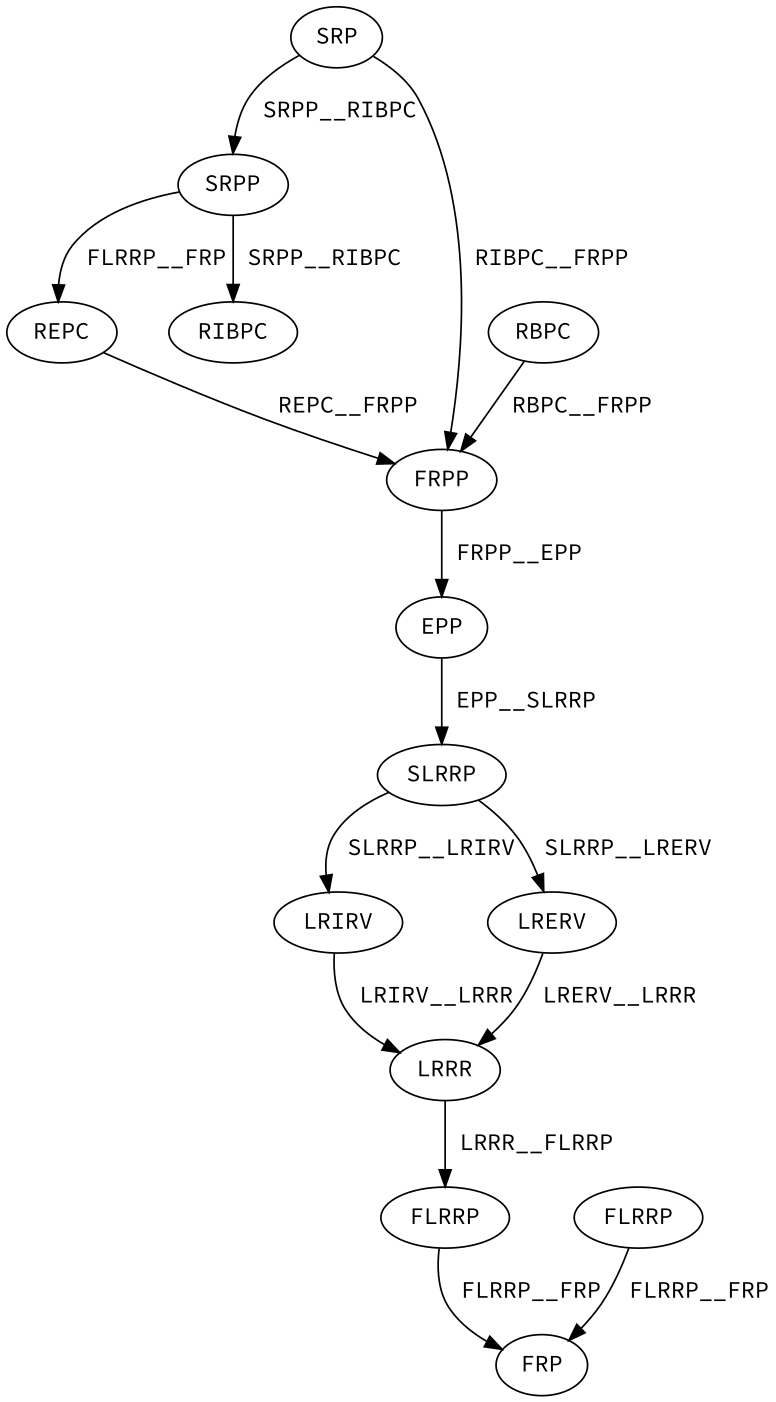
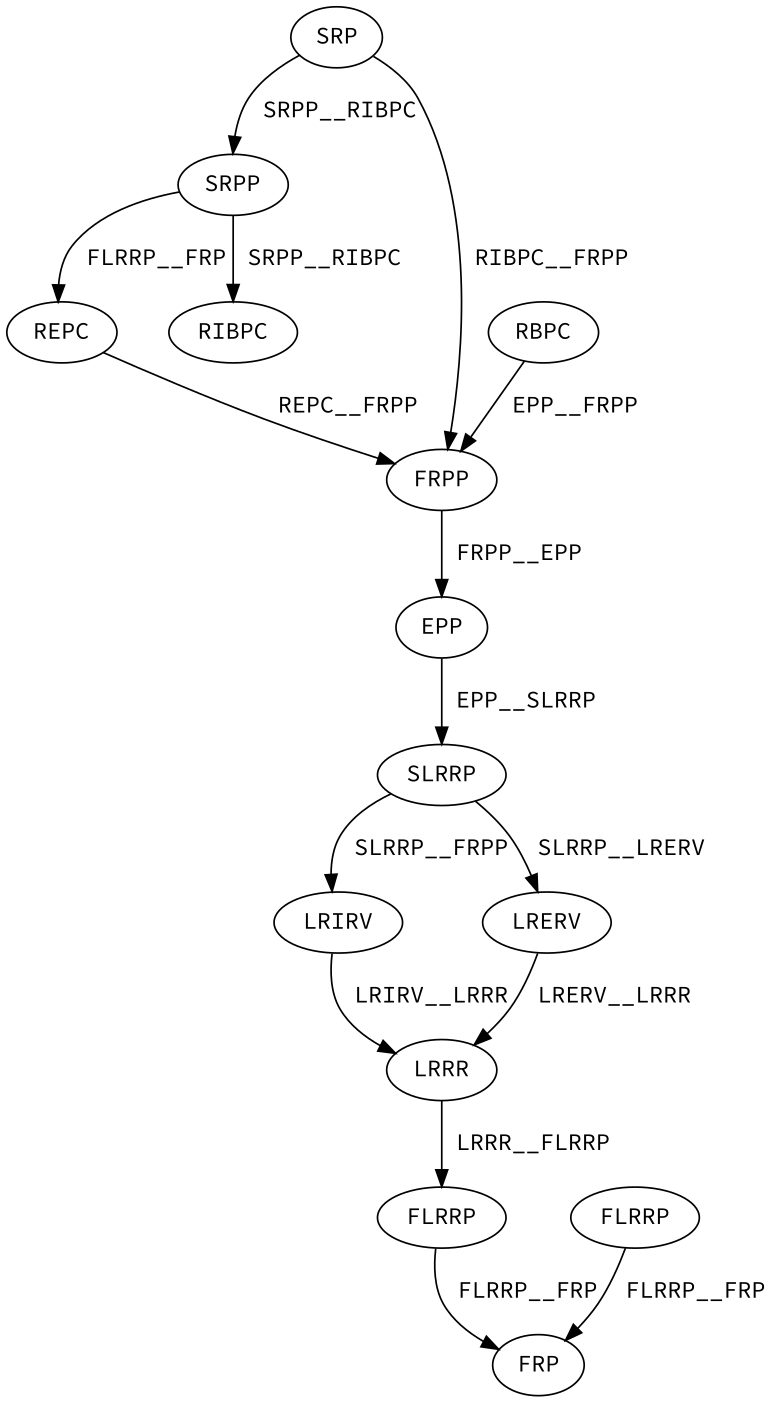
(575, 406) -> (568, 406)
(425, 849) -> (425, 849)
